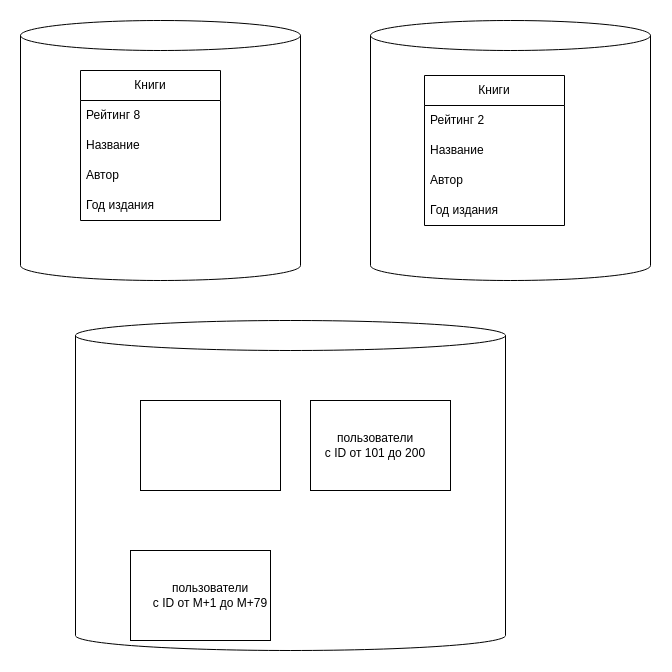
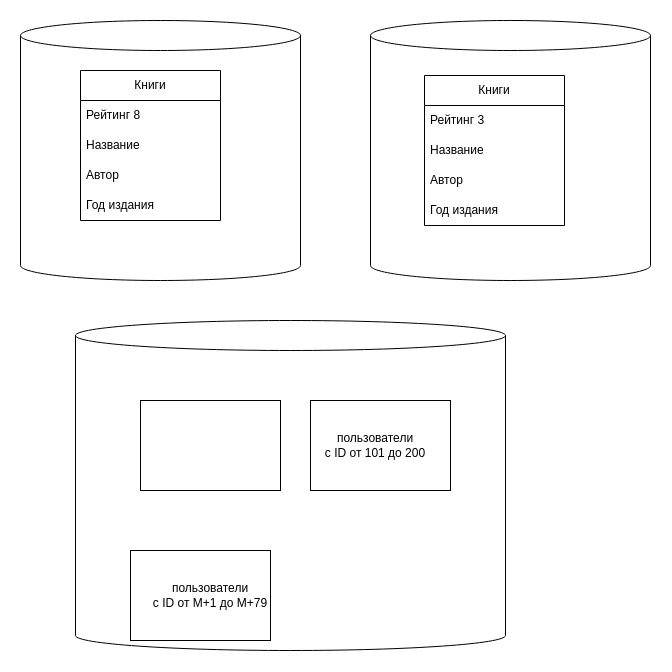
(459, 121) -> (459, 121)
